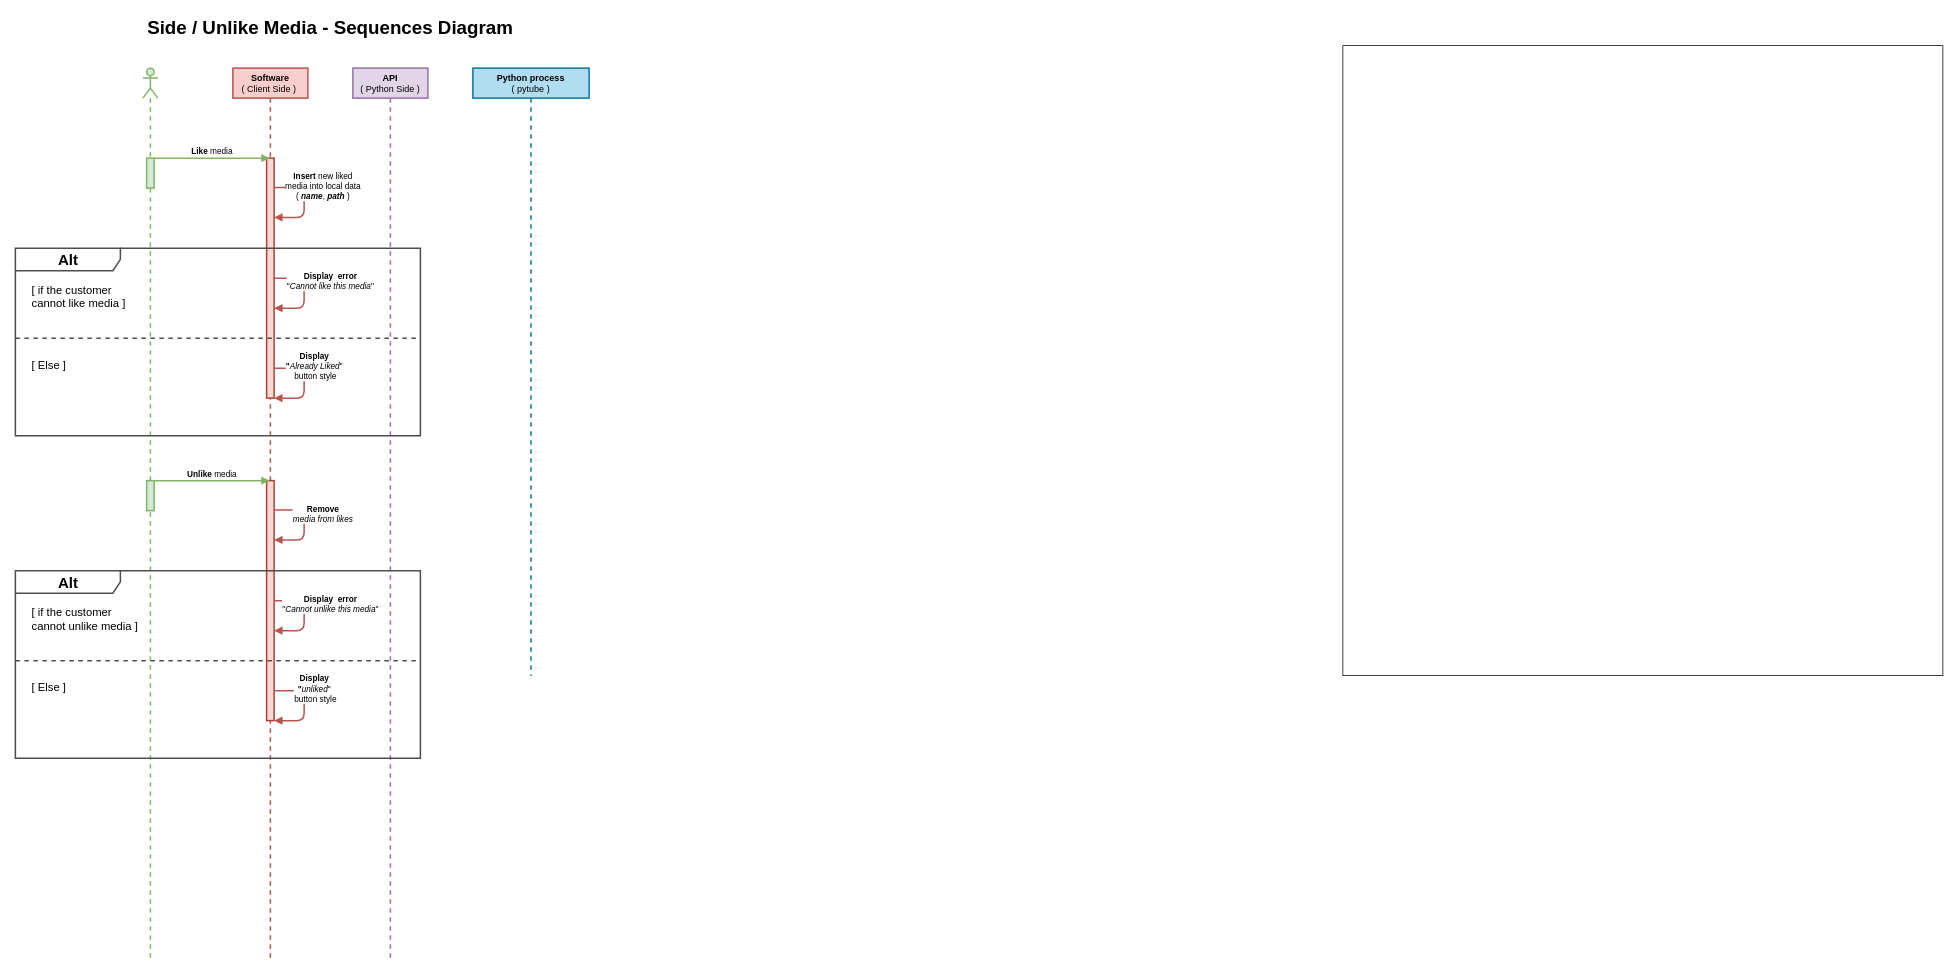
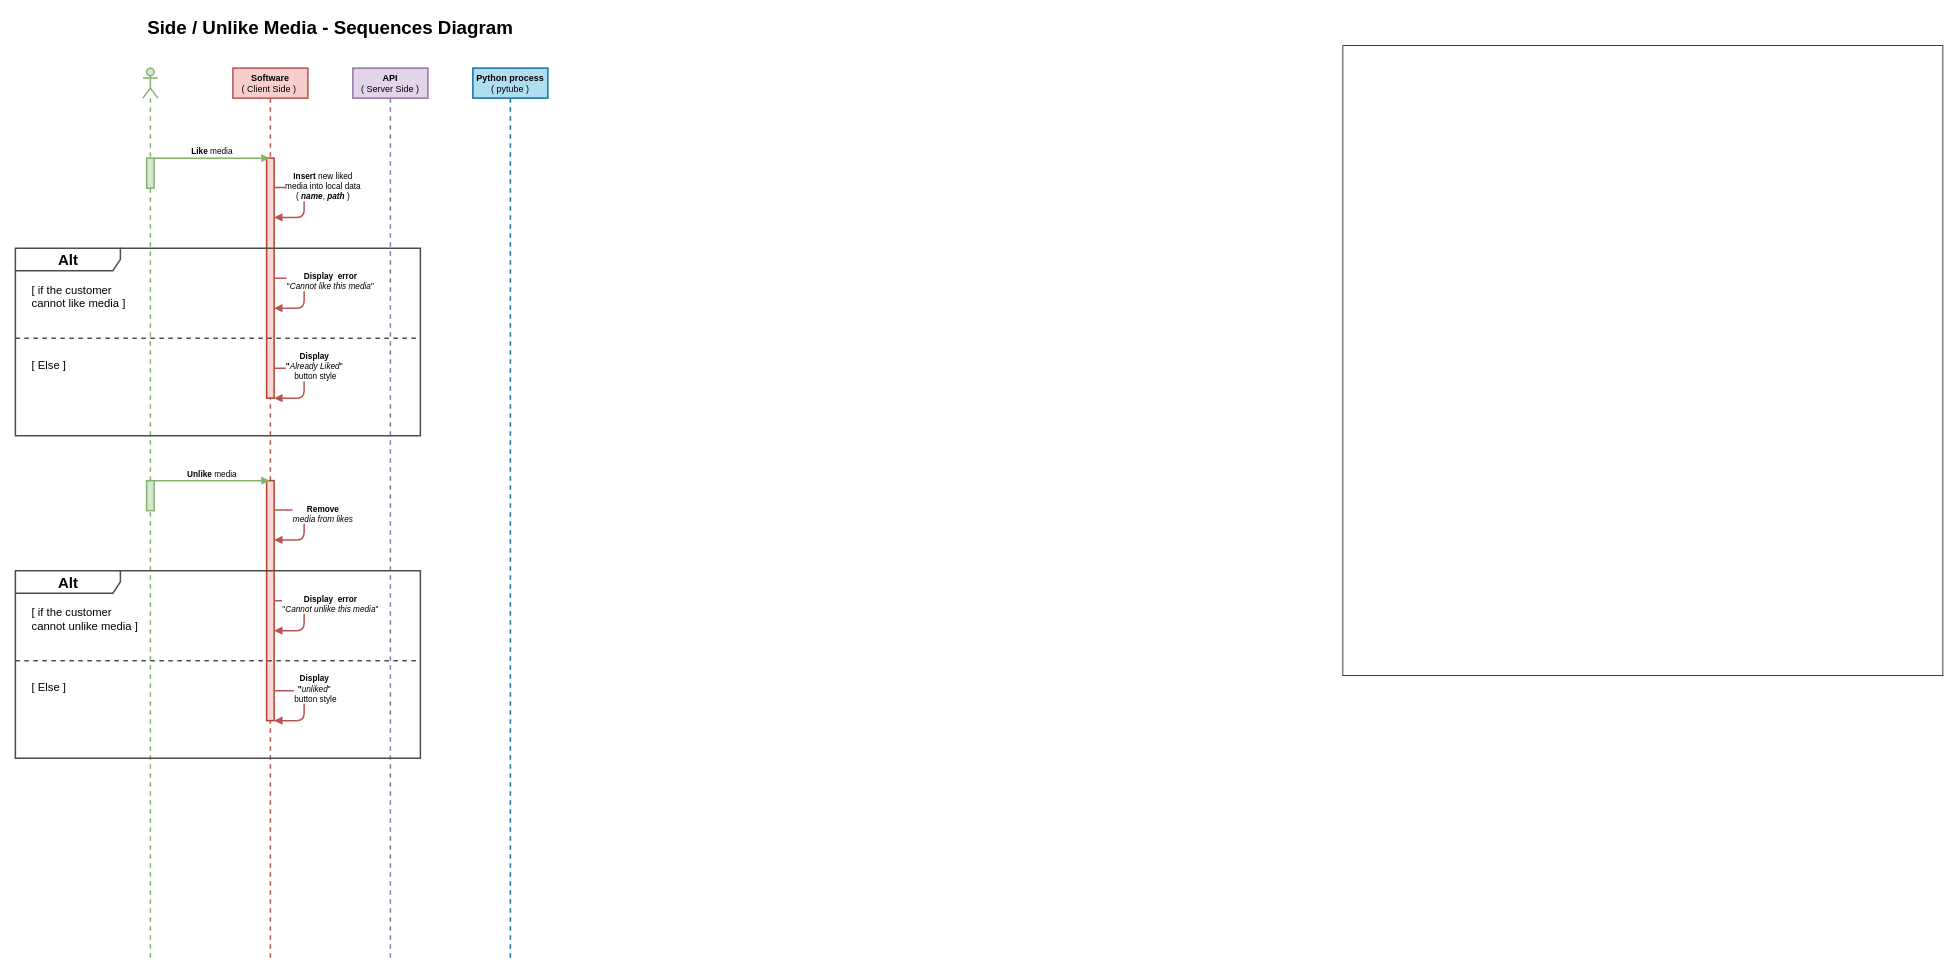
(390, 83) -> (390, 83)
(531, 372) -> (510, 514)
